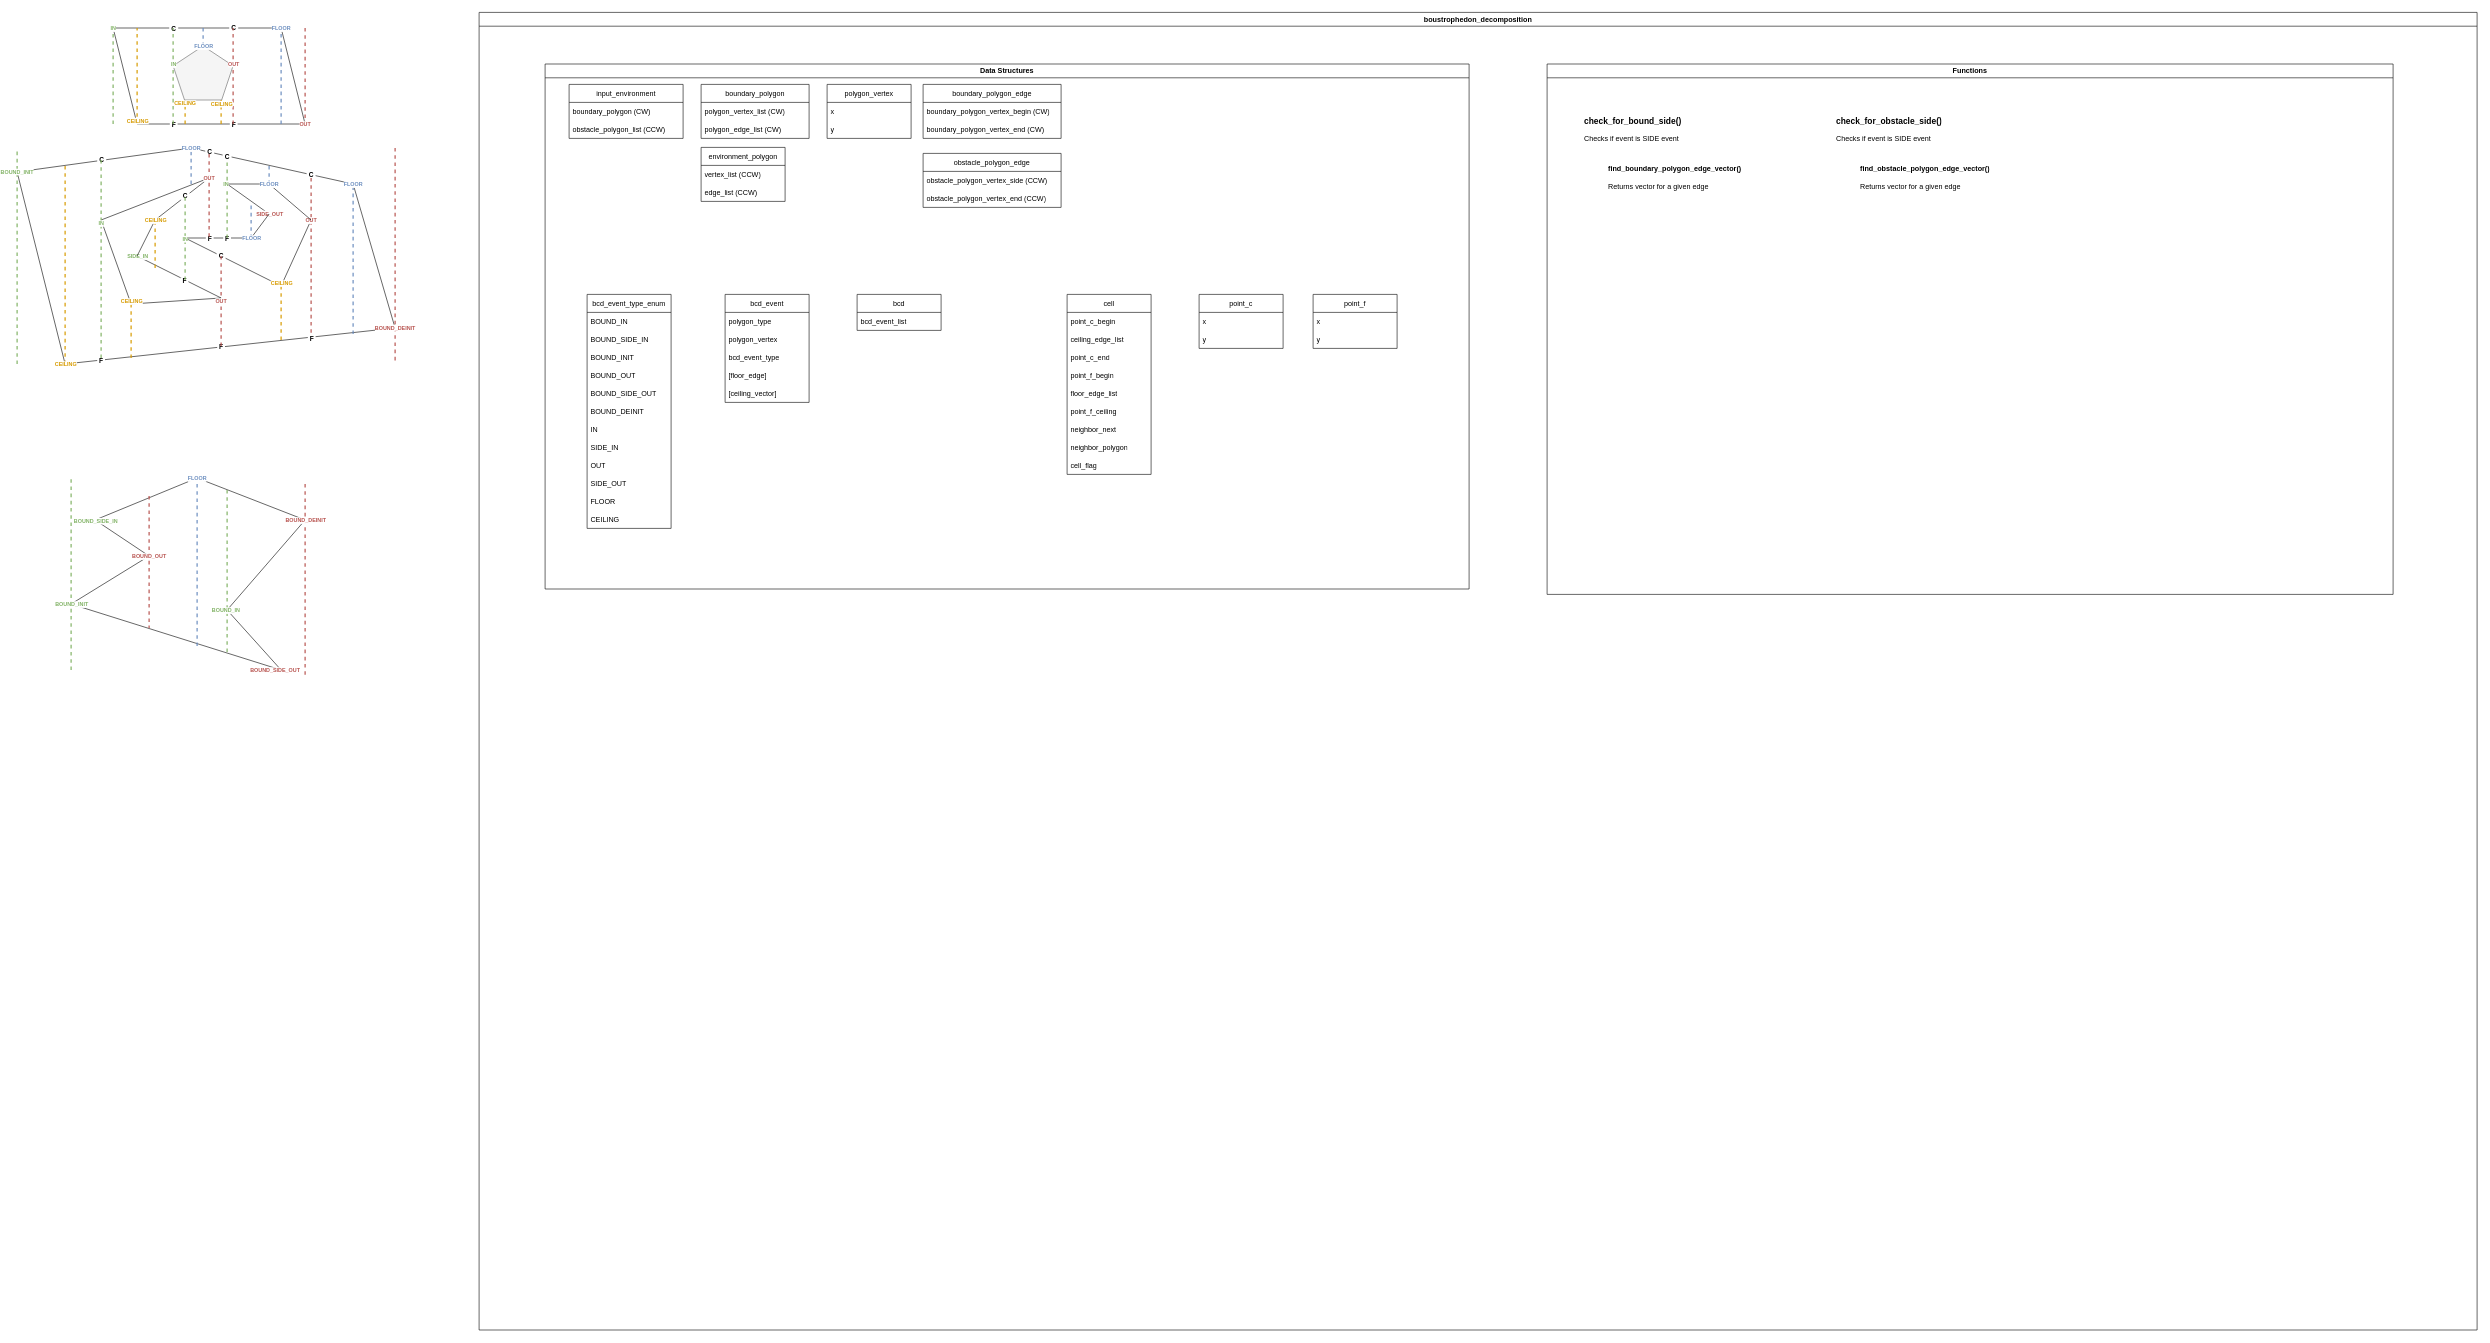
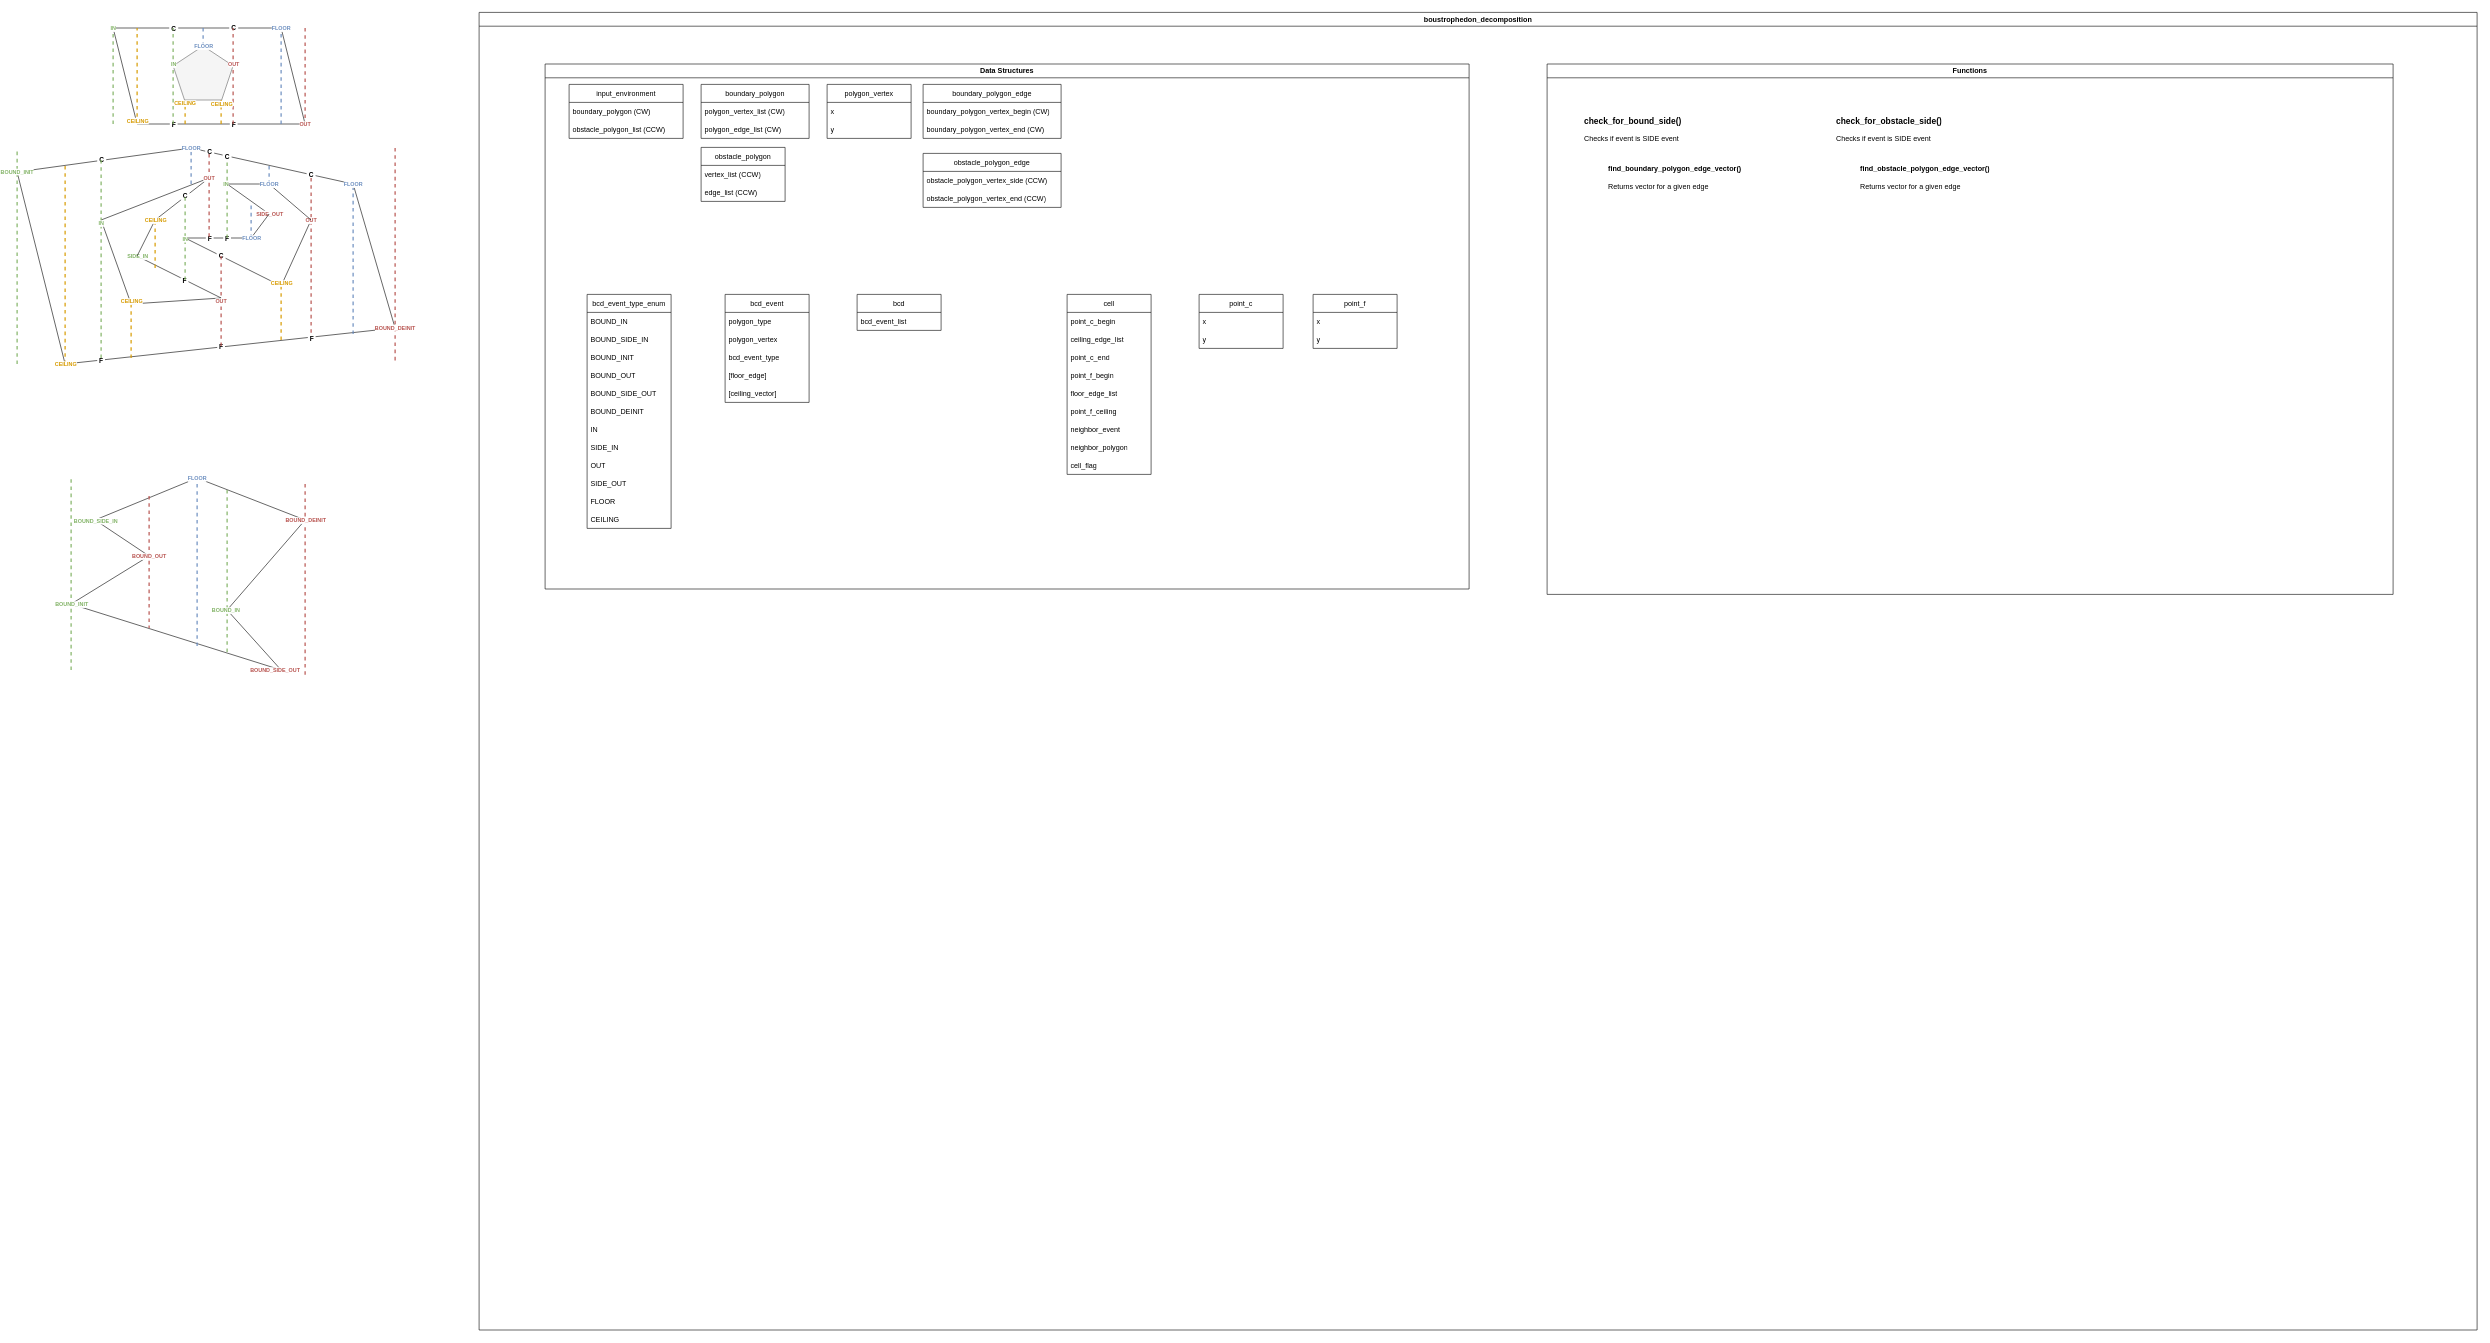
(743, 156) -> (743, 156)
(1096, 429) -> (1098, 429)
